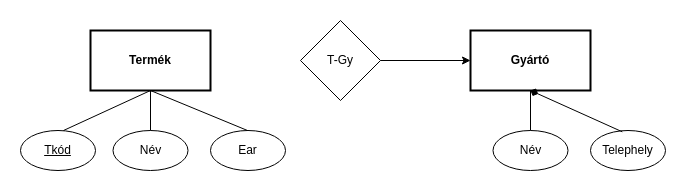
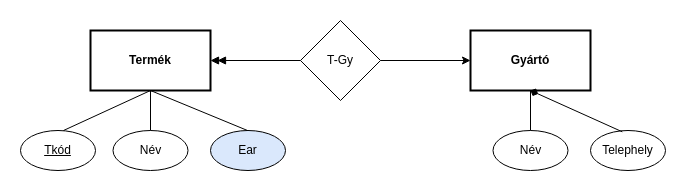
none -> (263, 61)
(248, 151) -> (248, 151)
